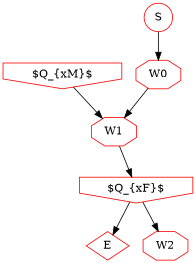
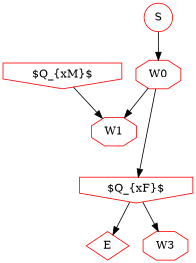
(124, 158) -> (148, 129)
(166, 246) -> (166, 246)
